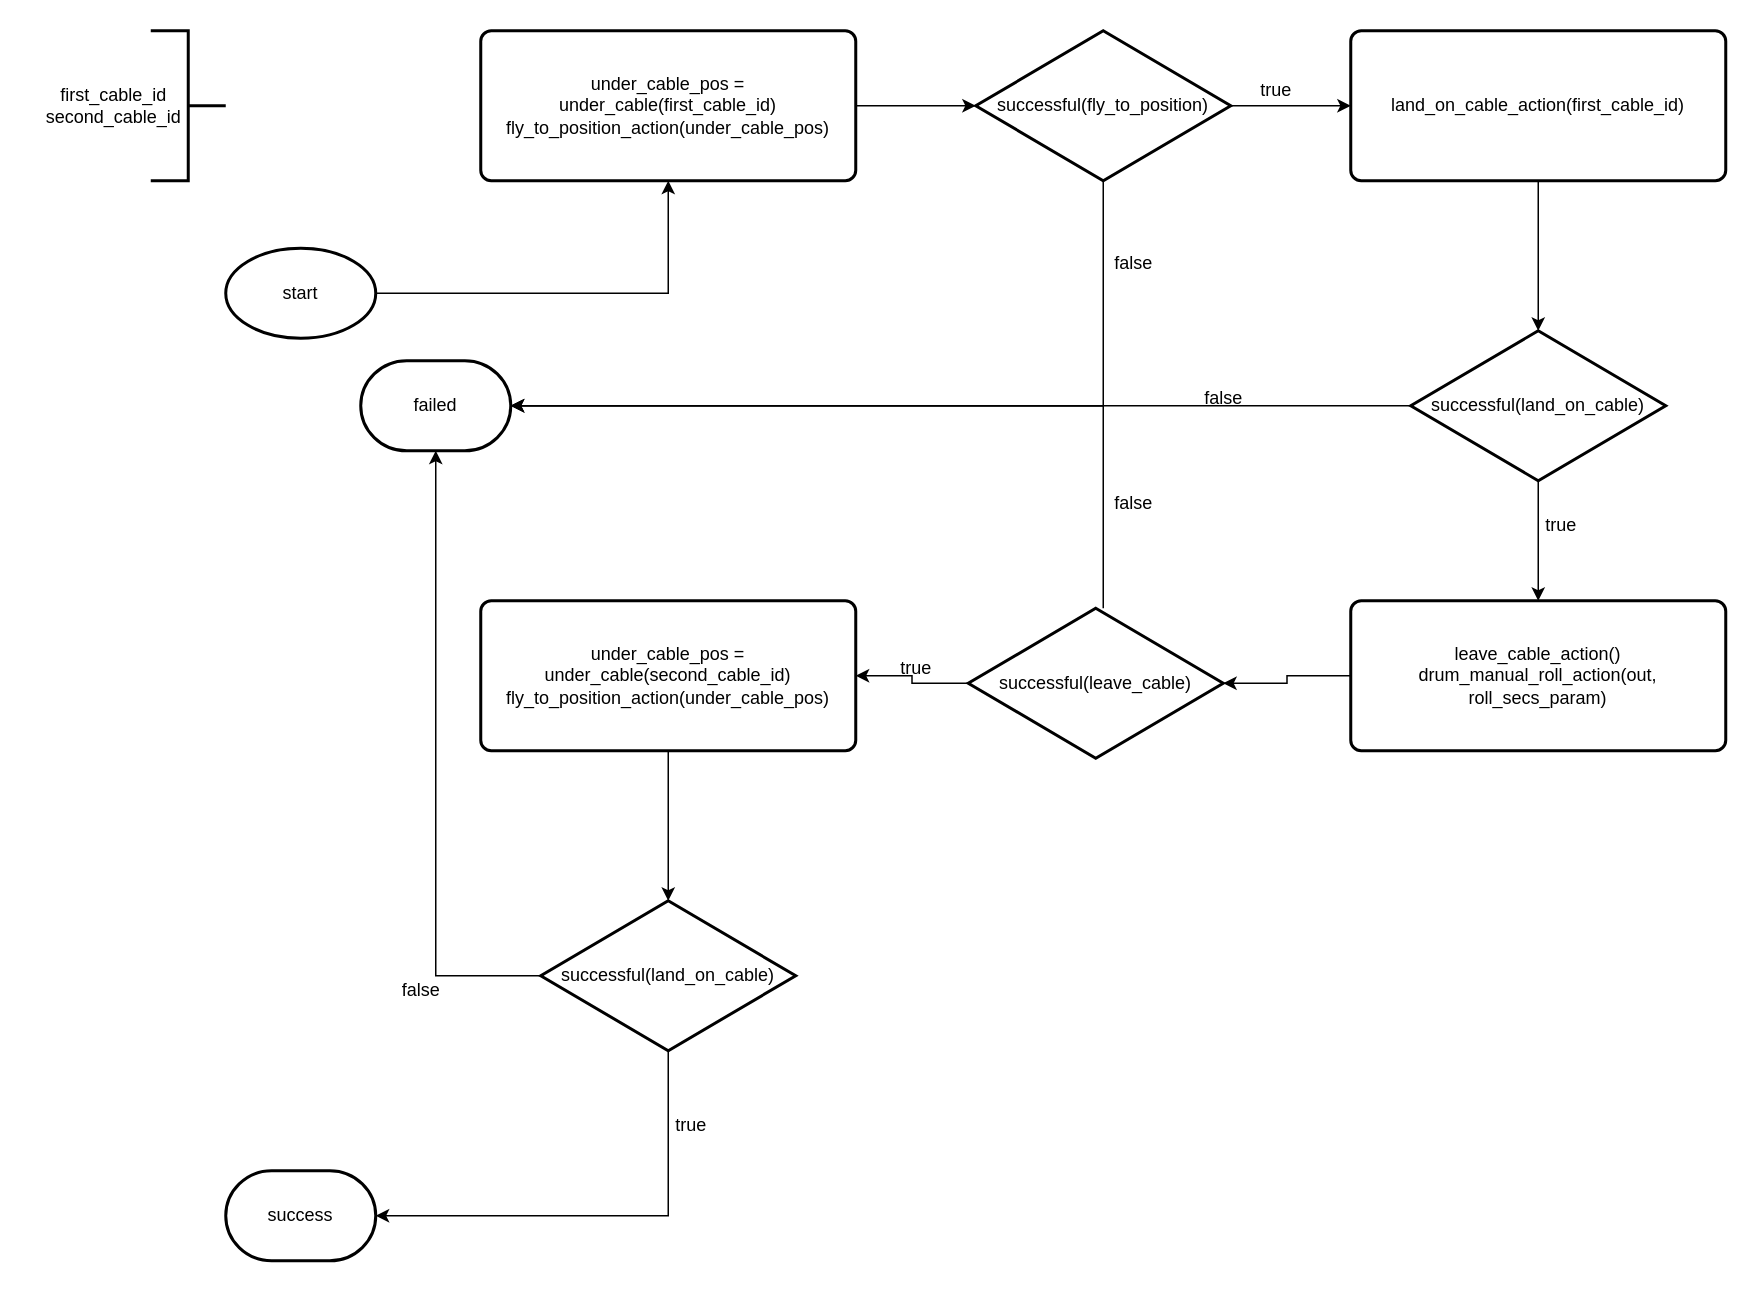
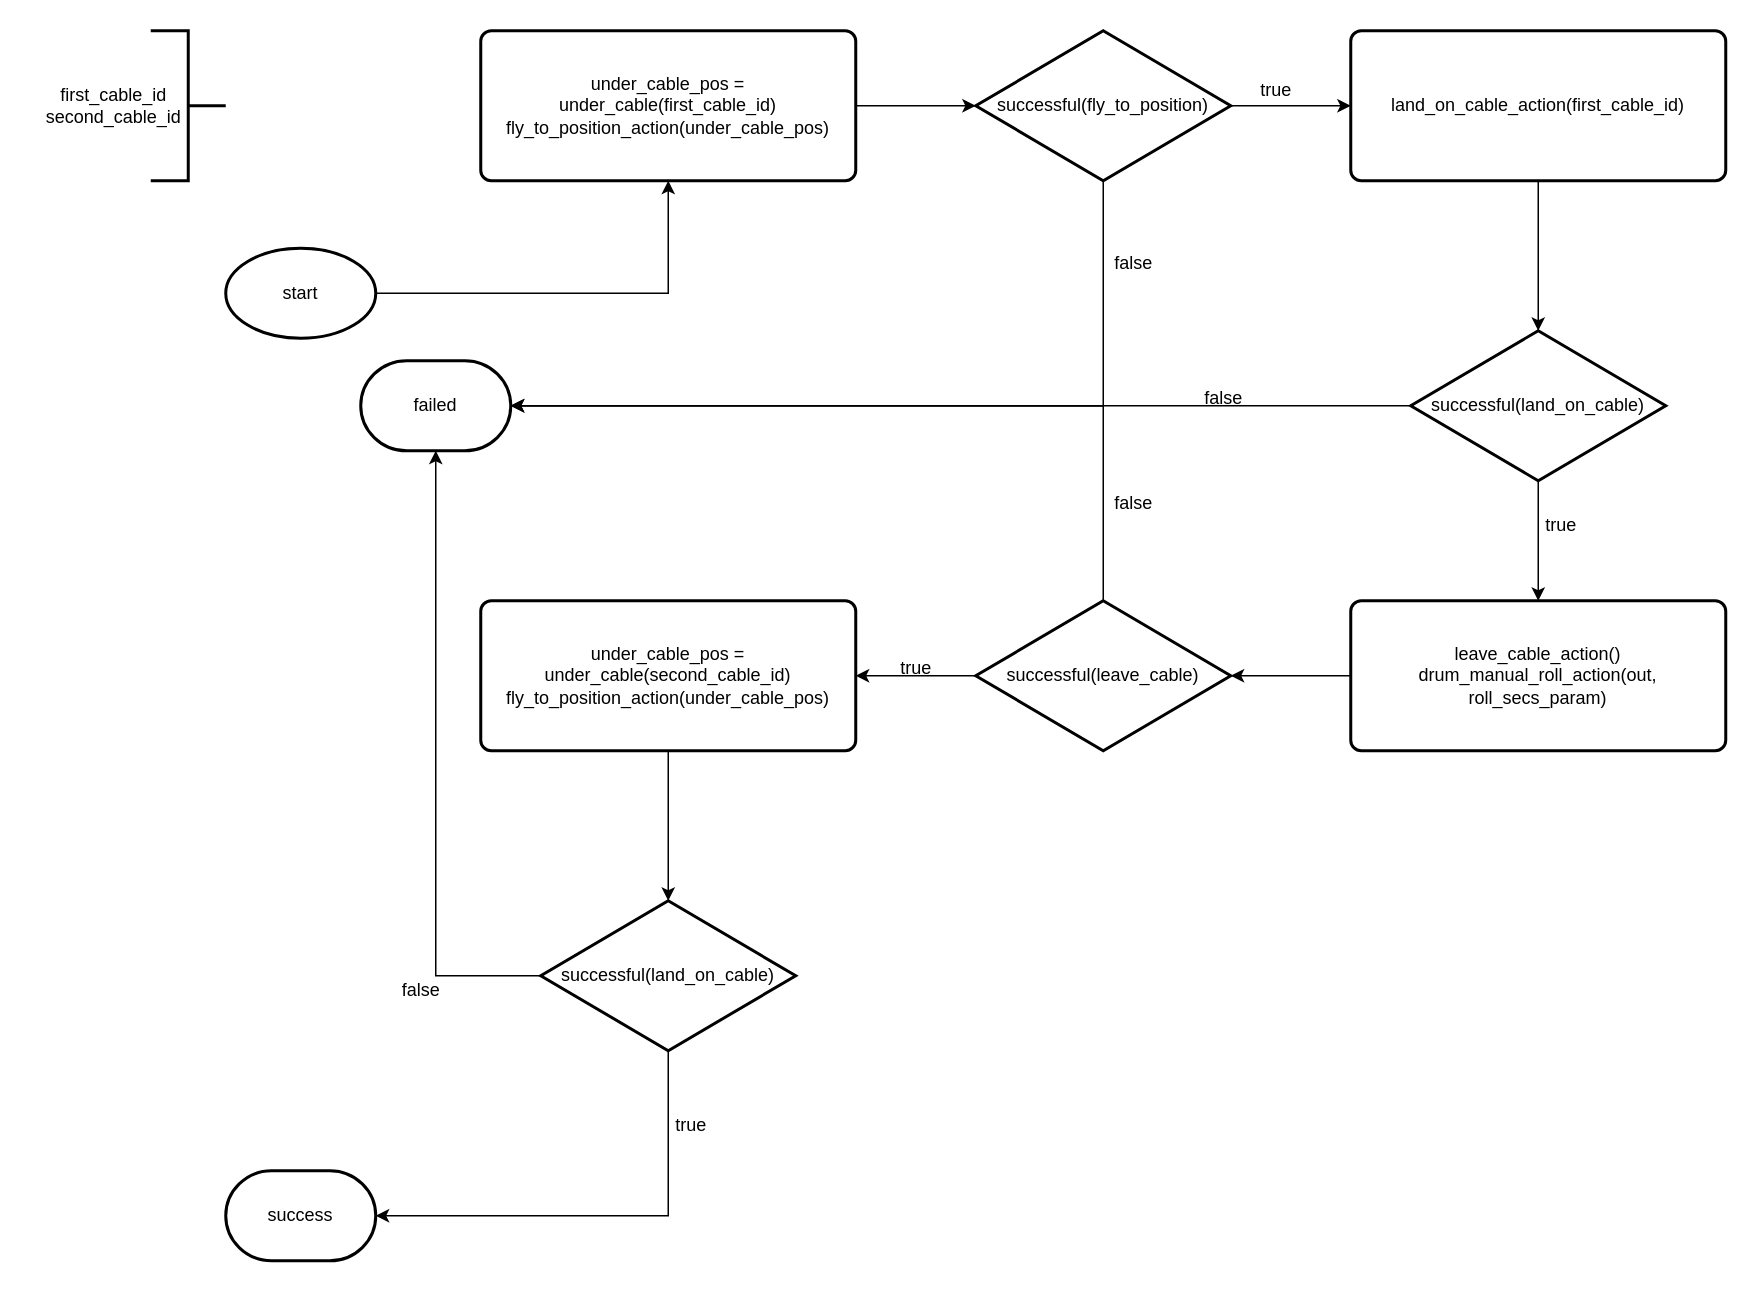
(1096, 683) -> (1103, 676)
